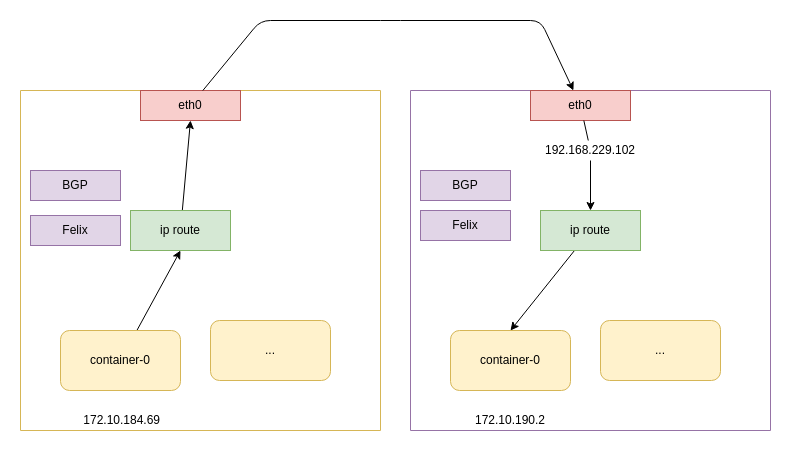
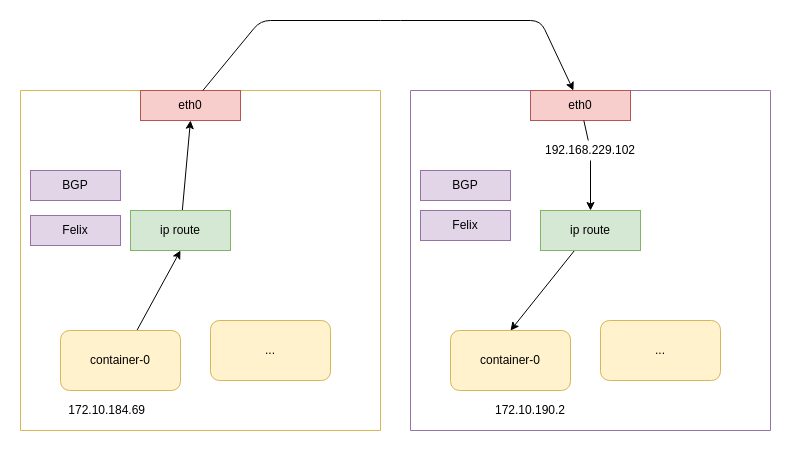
(121, 421) -> (106, 411)
(511, 421) -> (531, 411)
